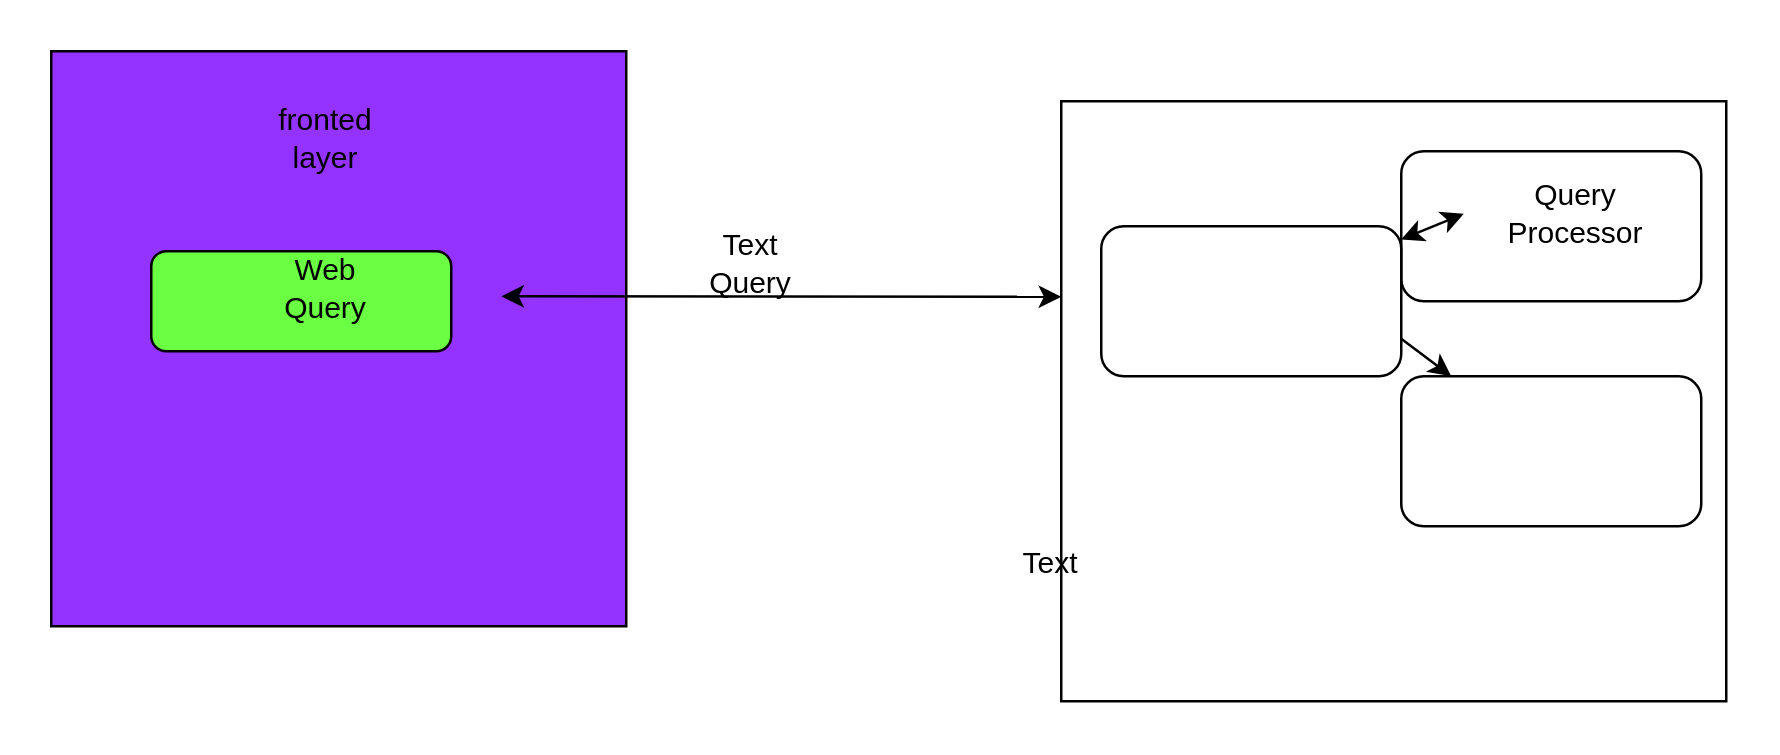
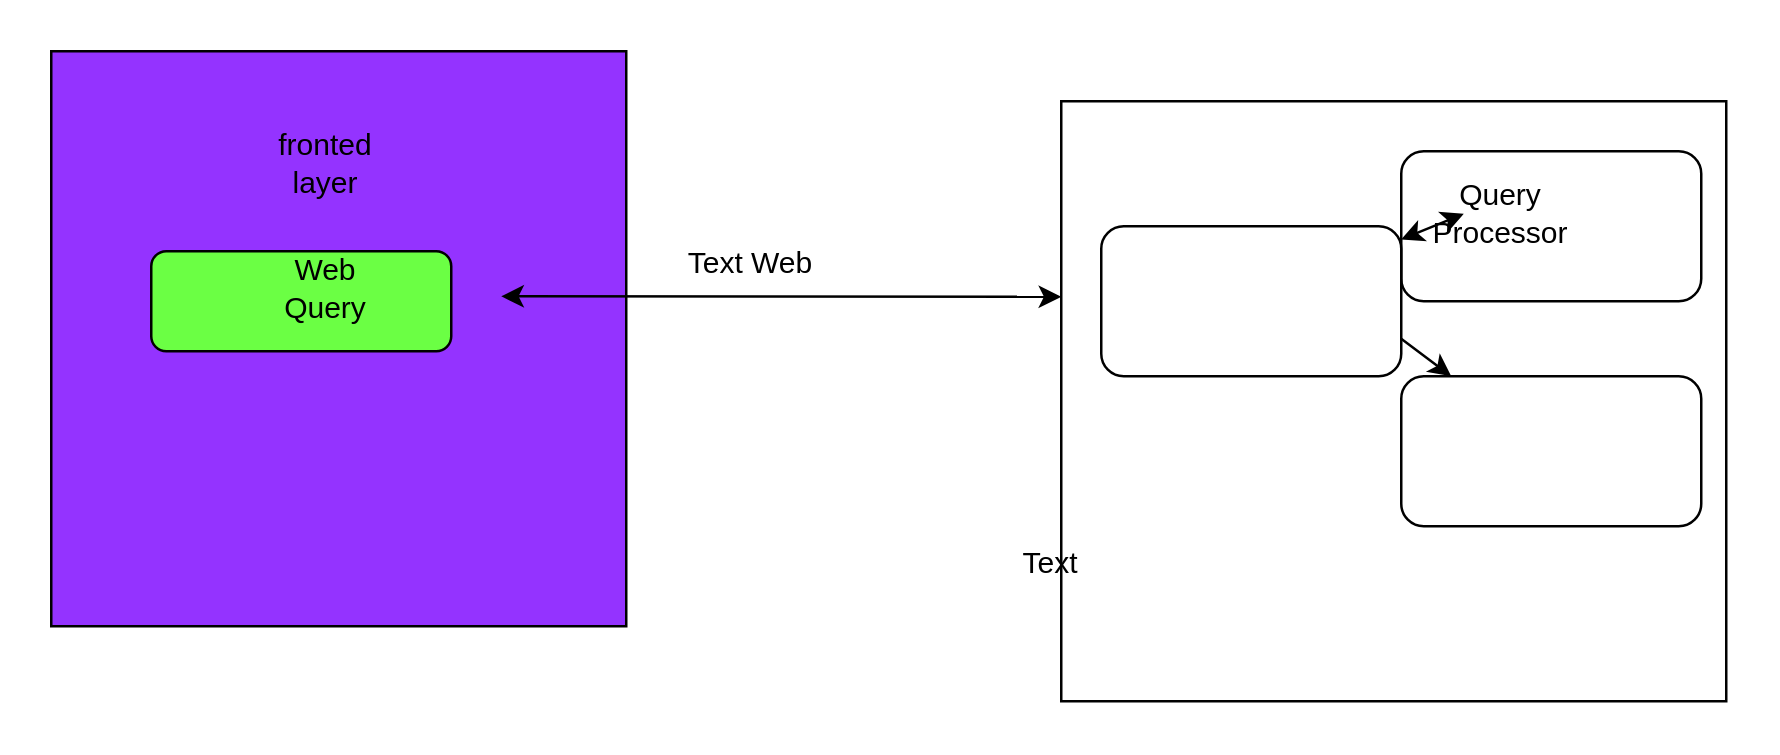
(326, 139) -> (326, 164)
(1576, 214) -> (1501, 214)
(751, 264) -> (751, 264)
